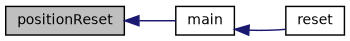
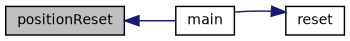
(267, 30) -> (253, 11)
